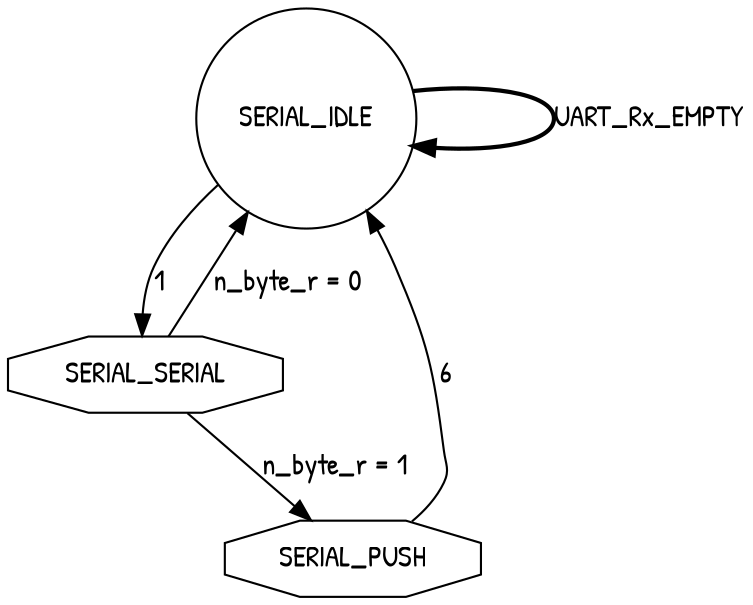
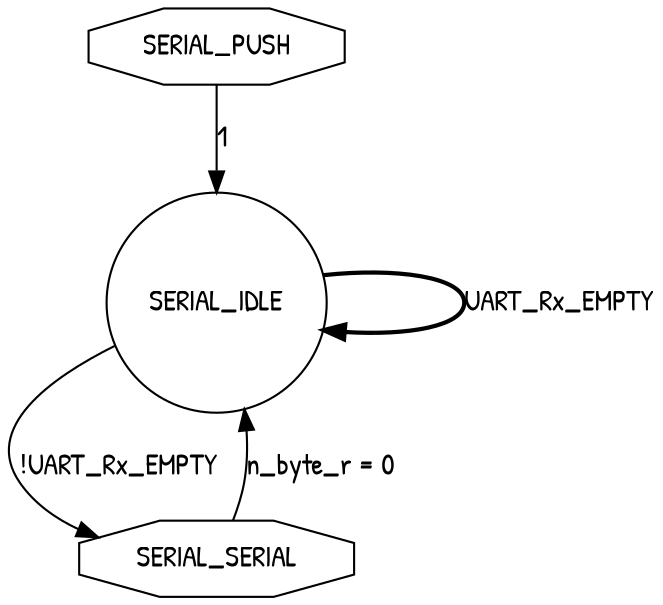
(160, 283) -> (119, 467)
(446, 375) -> (223, 139)
(241, 460) -> none
